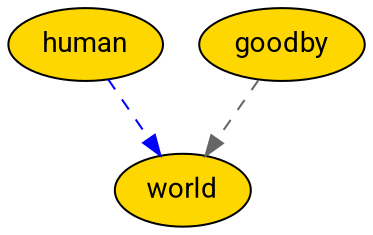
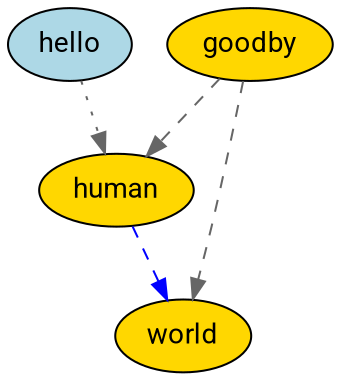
none -> (70, 45)
none -> (190, 110)
